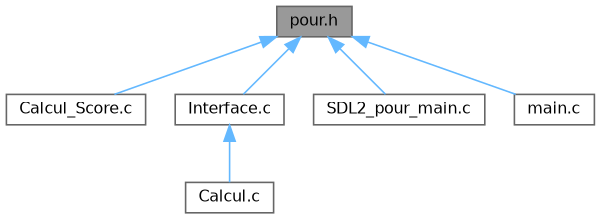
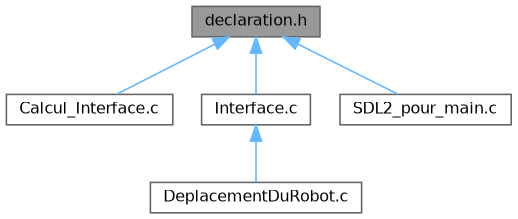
(314, 22) -> (256, 22)
(76, 110) -> (90, 110)
(554, 110) -> none
(230, 198) -> (256, 198)
